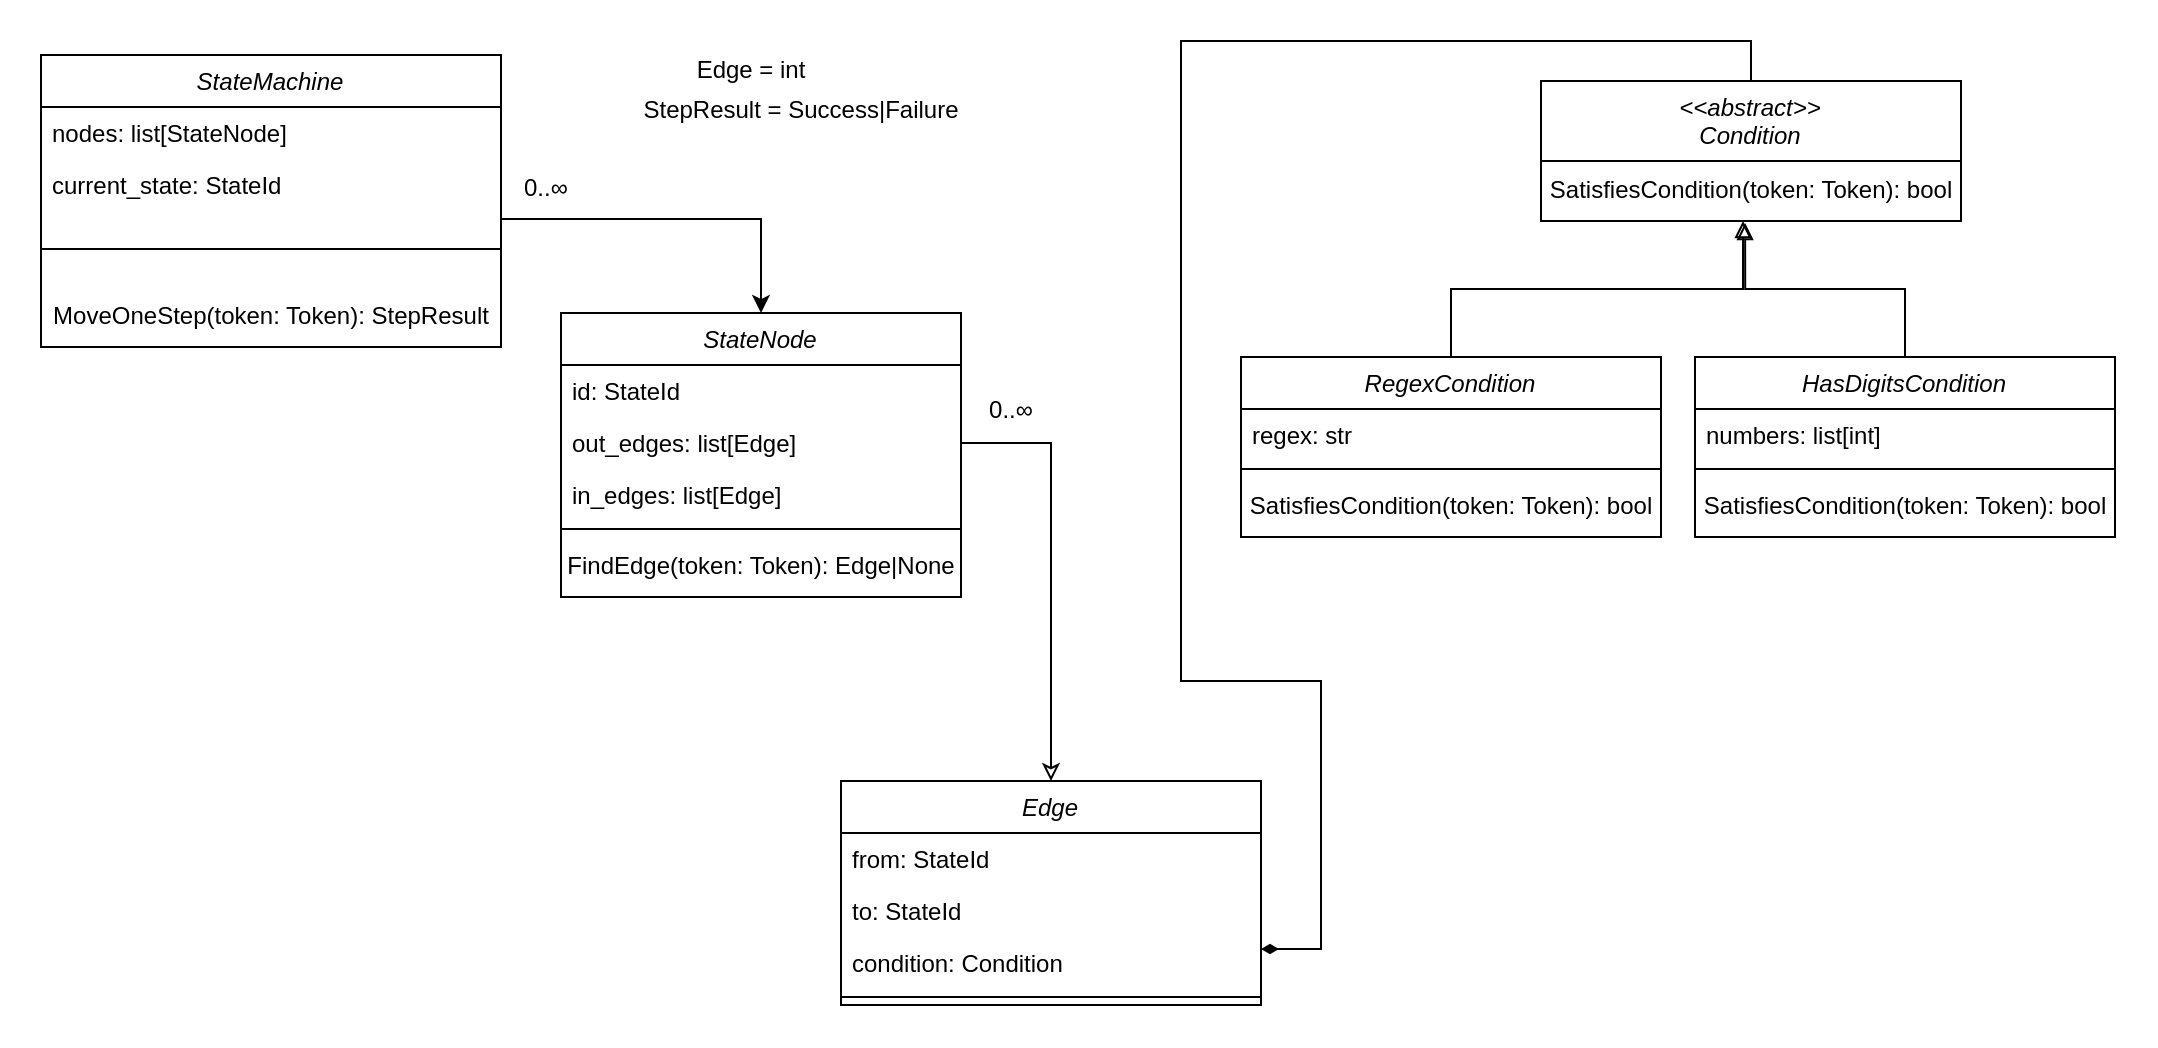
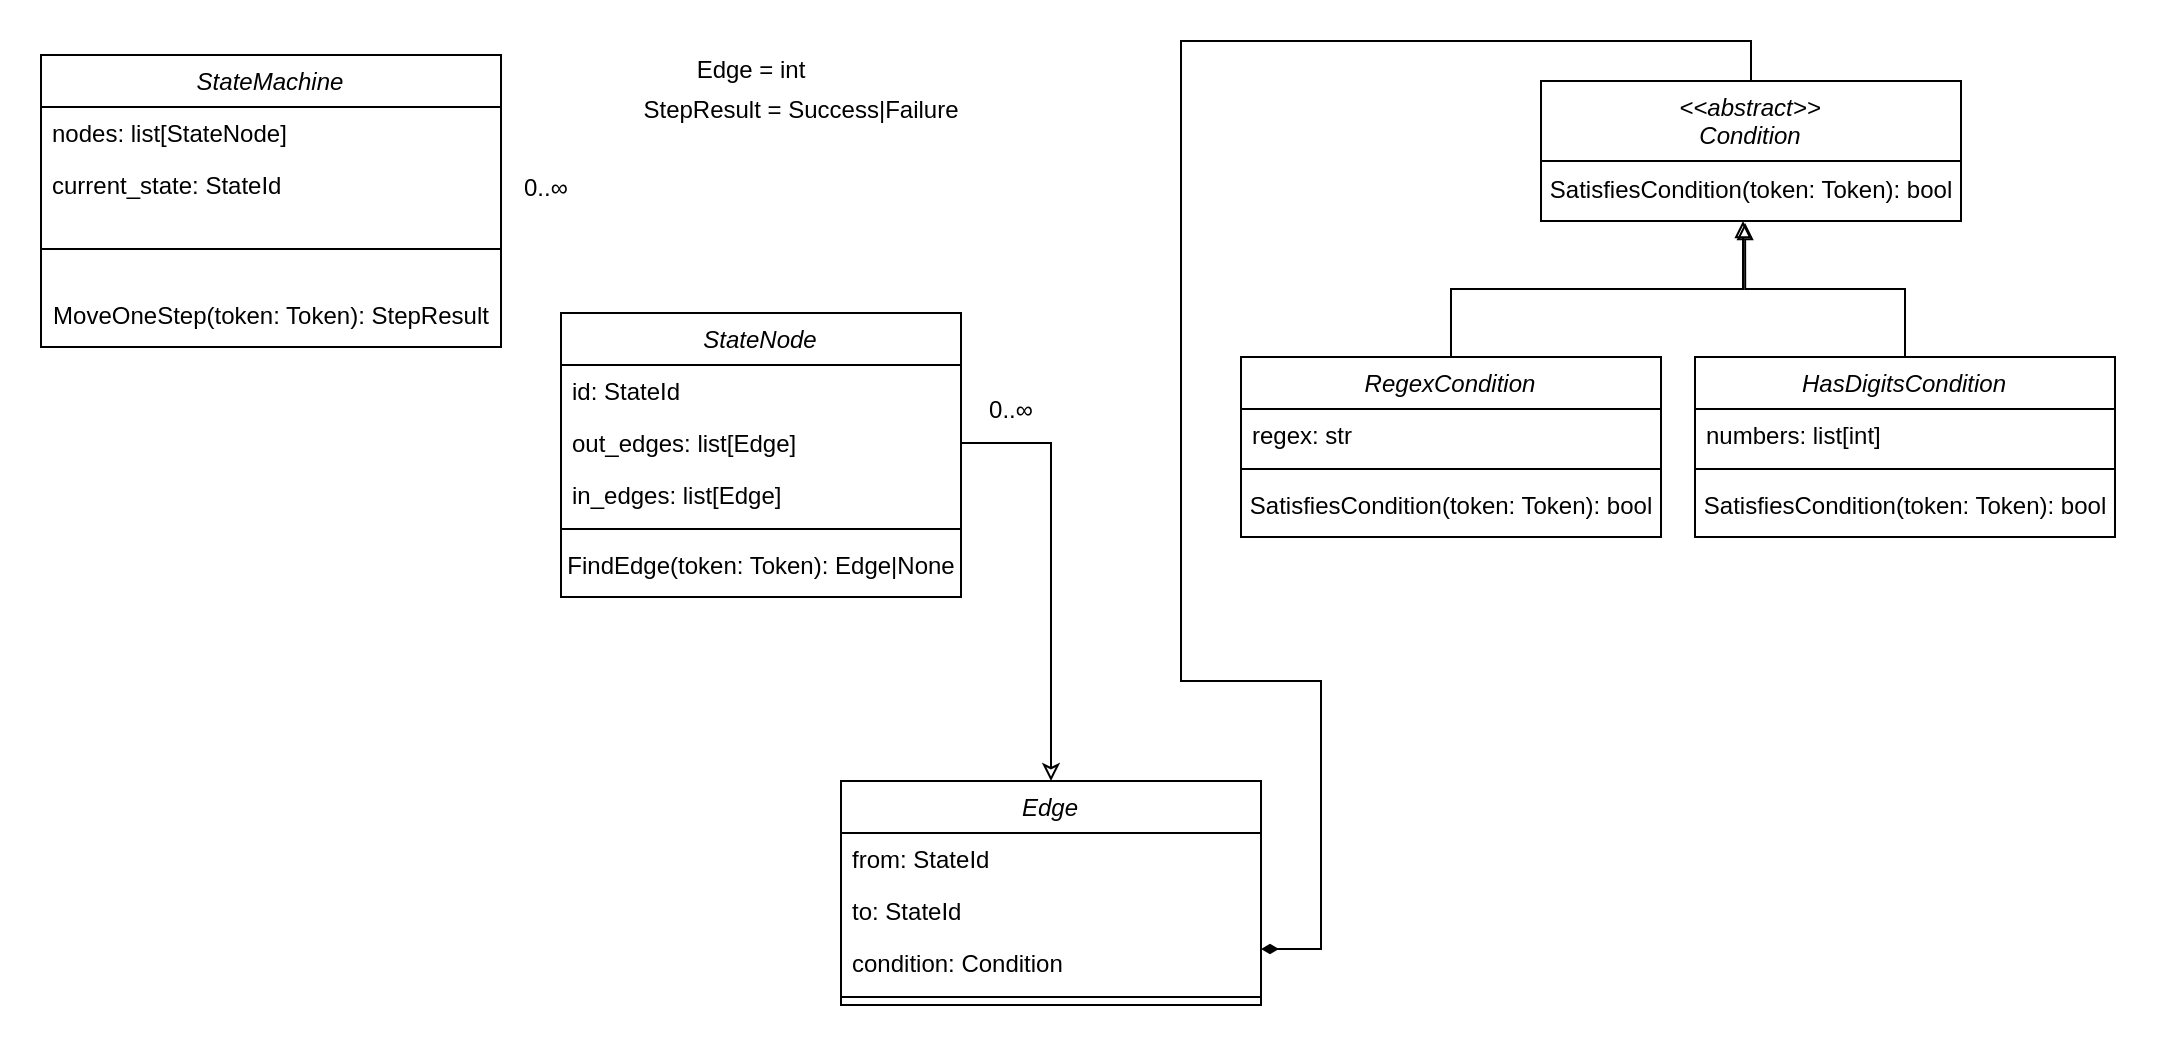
(673, 219) -> none
